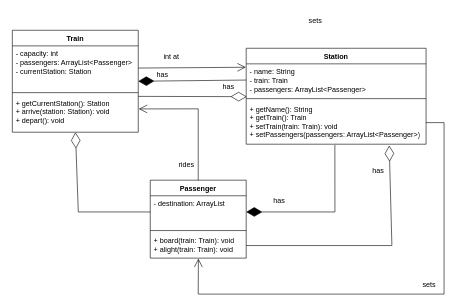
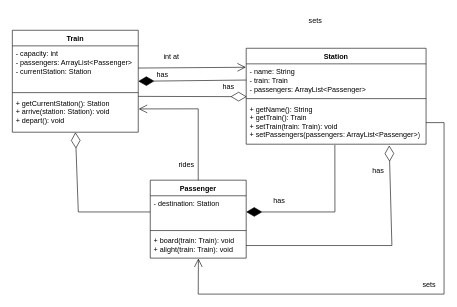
(197, 204) -> (193, 204)
